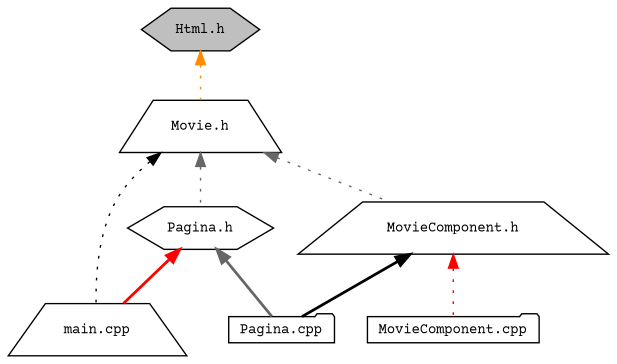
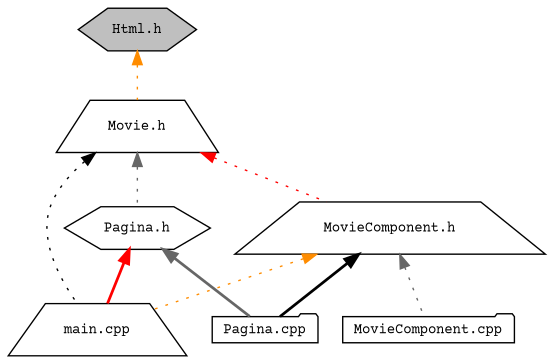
(334, 180) -> (270, 180)
none -> (229, 284)
(453, 292) -> (414, 292)
